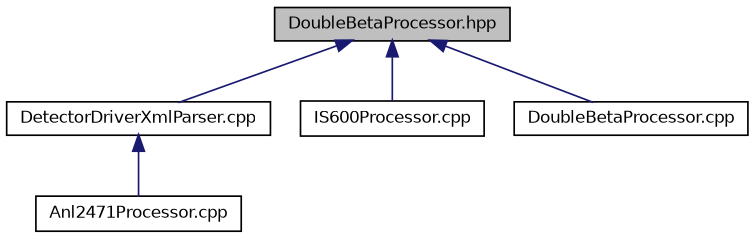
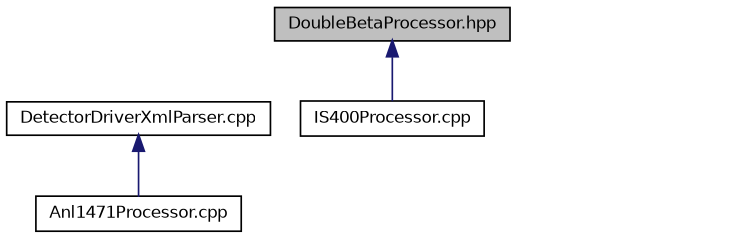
(257, 74) -> none
(392, 119) -> (392, 119)
(631, 119) -> none
(139, 214) -> (139, 214)
